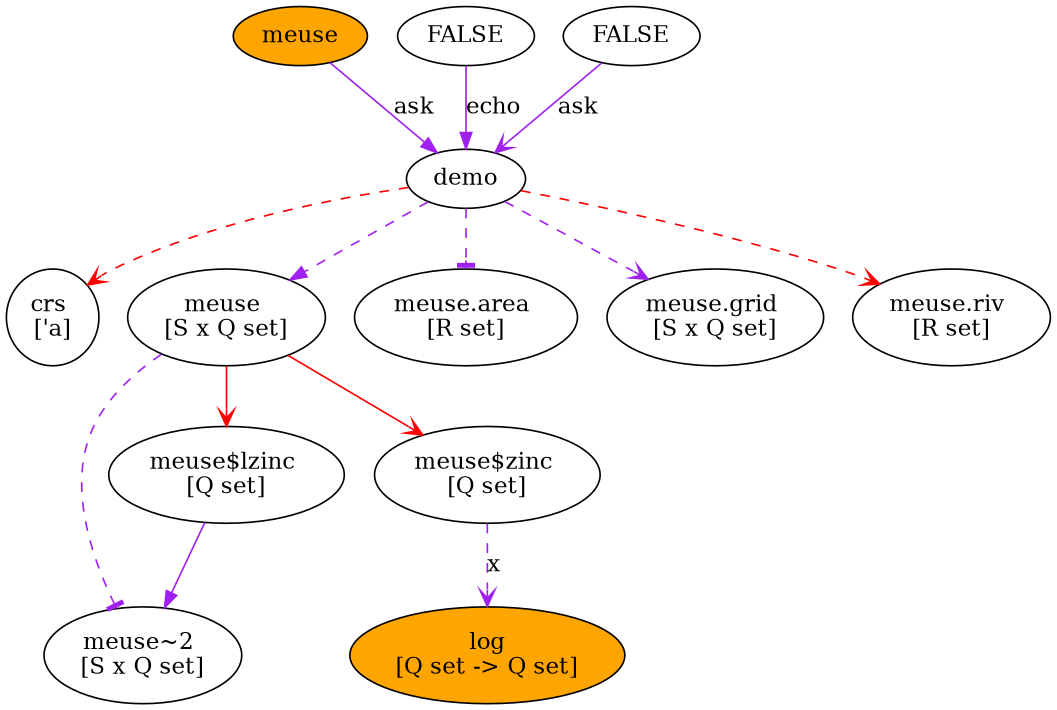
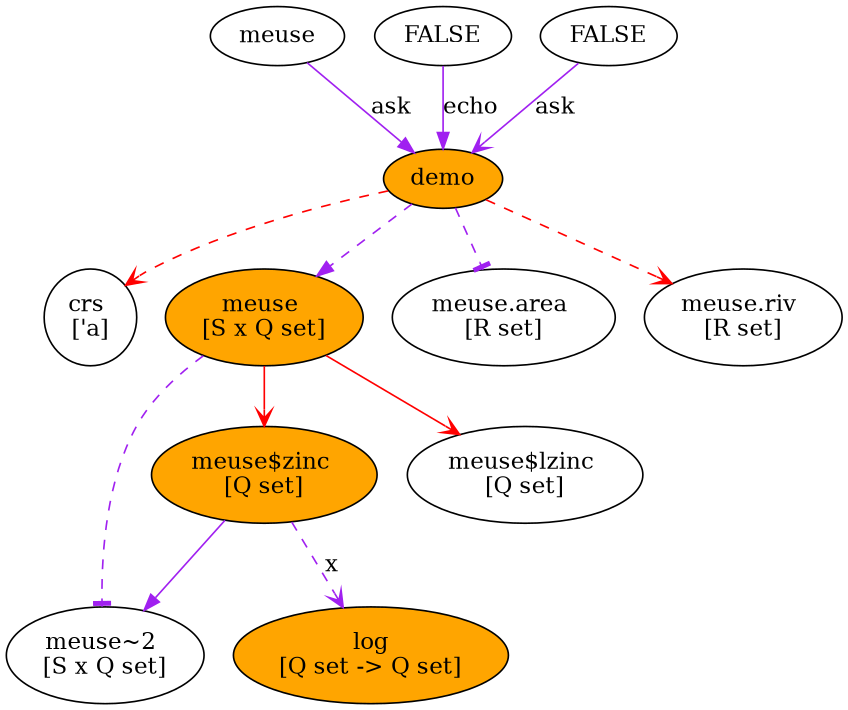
(300, 36) -> (277, 36)
(466, 179) -> (443, 179)
(227, 317) -> (264, 317)
(715, 317) -> none
(487, 475) -> (264, 475)
(188, 558) -> (190, 559)
